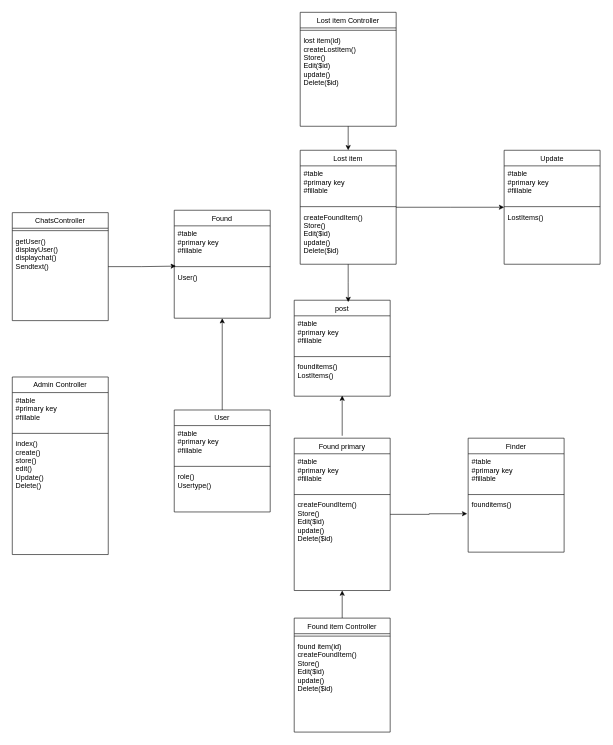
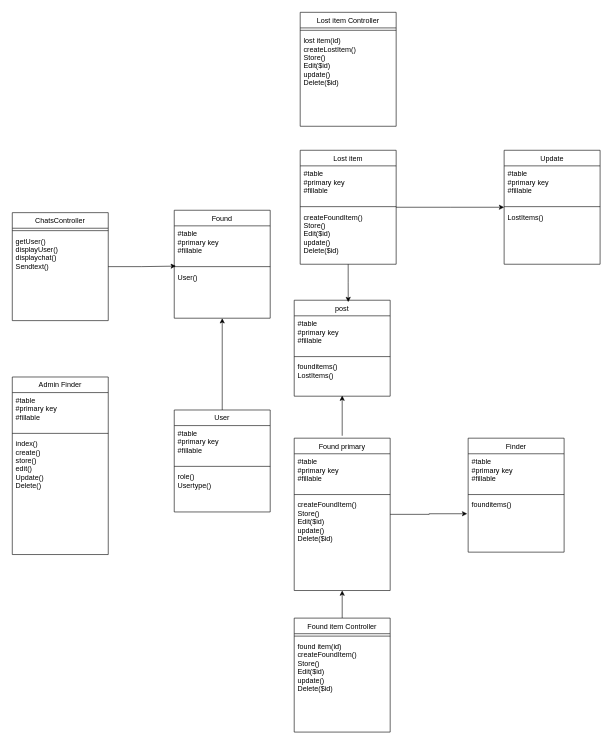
(348, 144) -> none
(60, 385) -> (60, 385)
